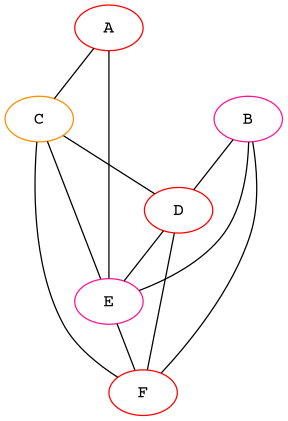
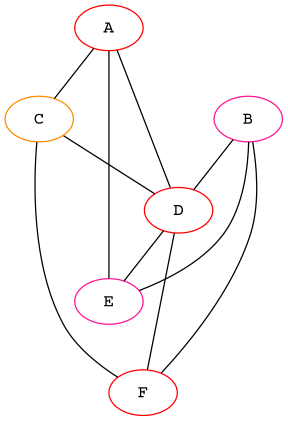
none -> (144, 119)
(74, 210) -> none
(126, 347) -> none
